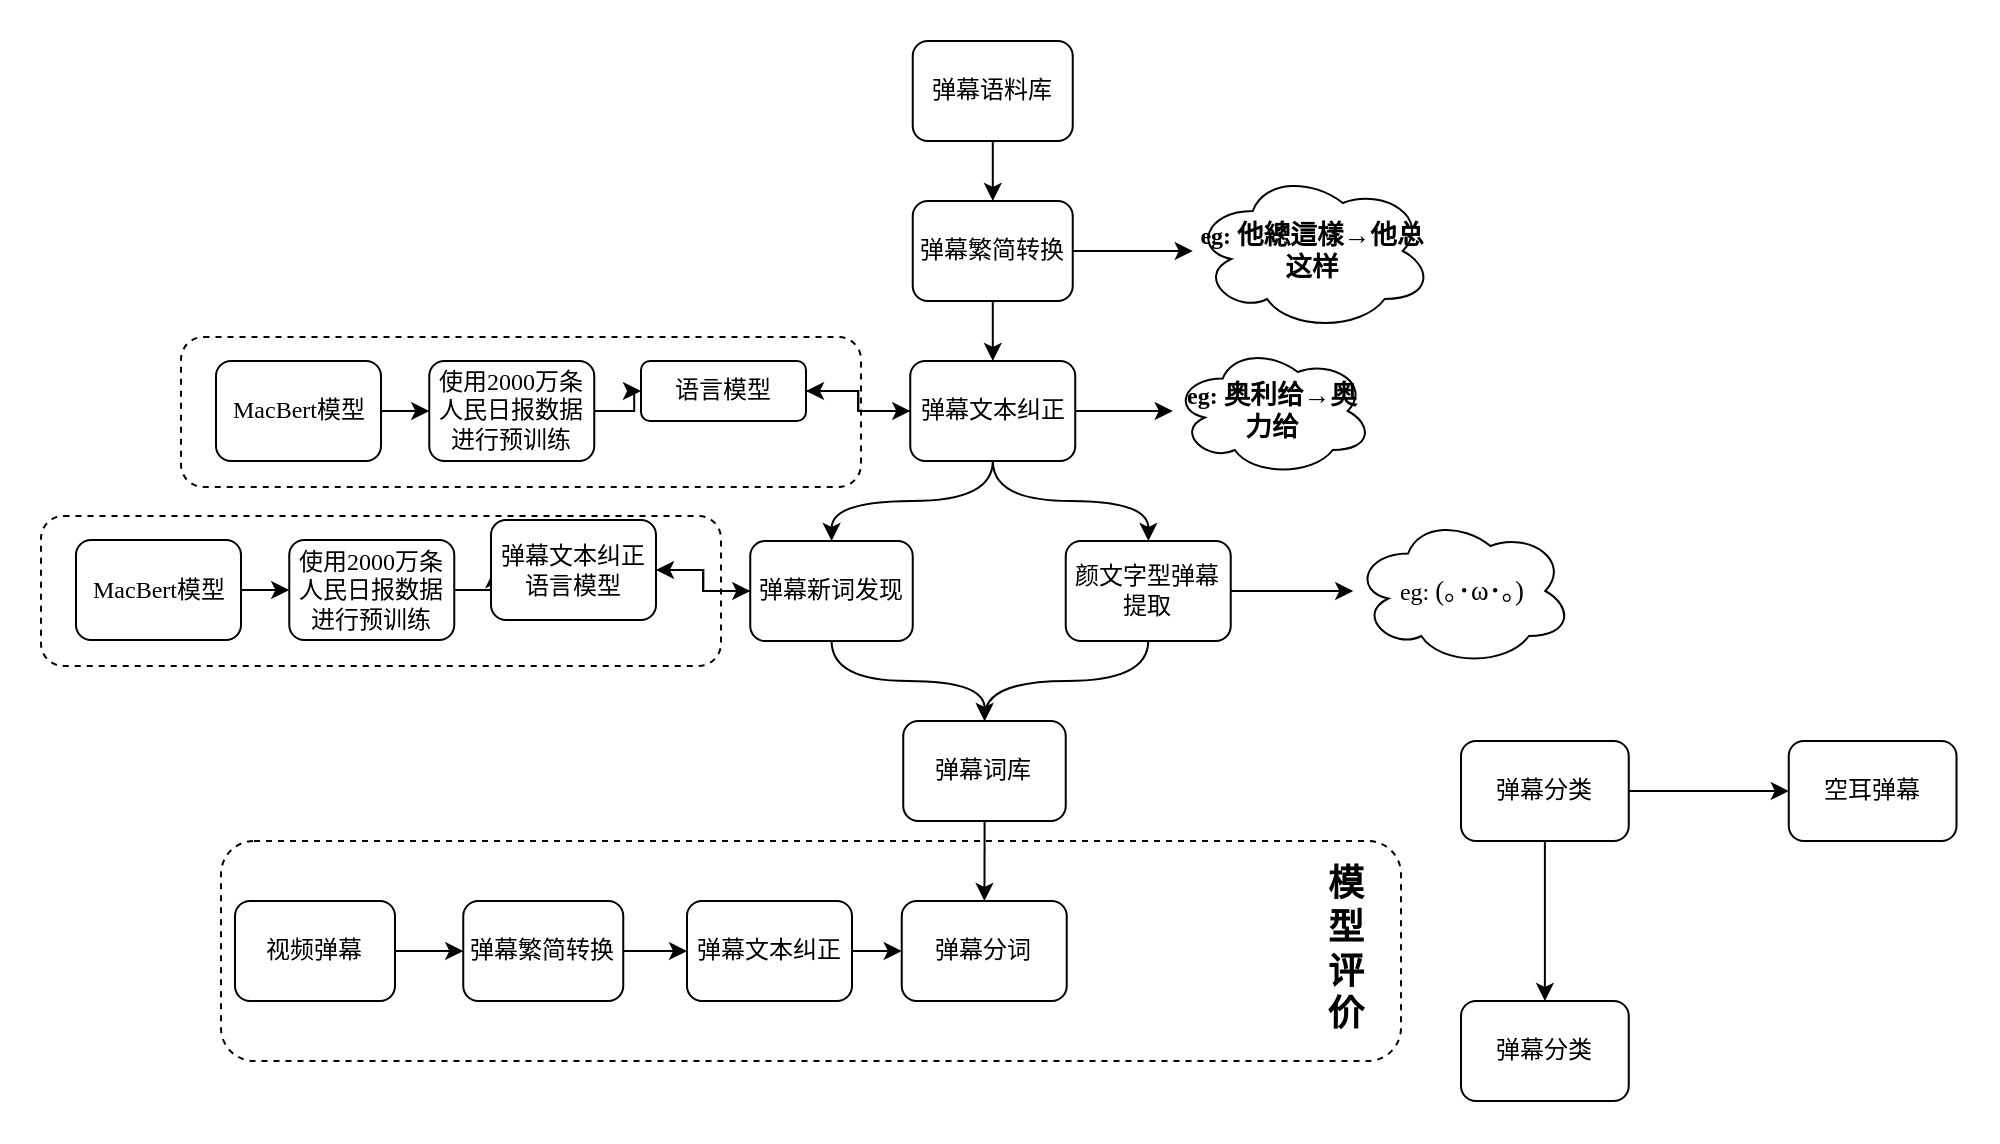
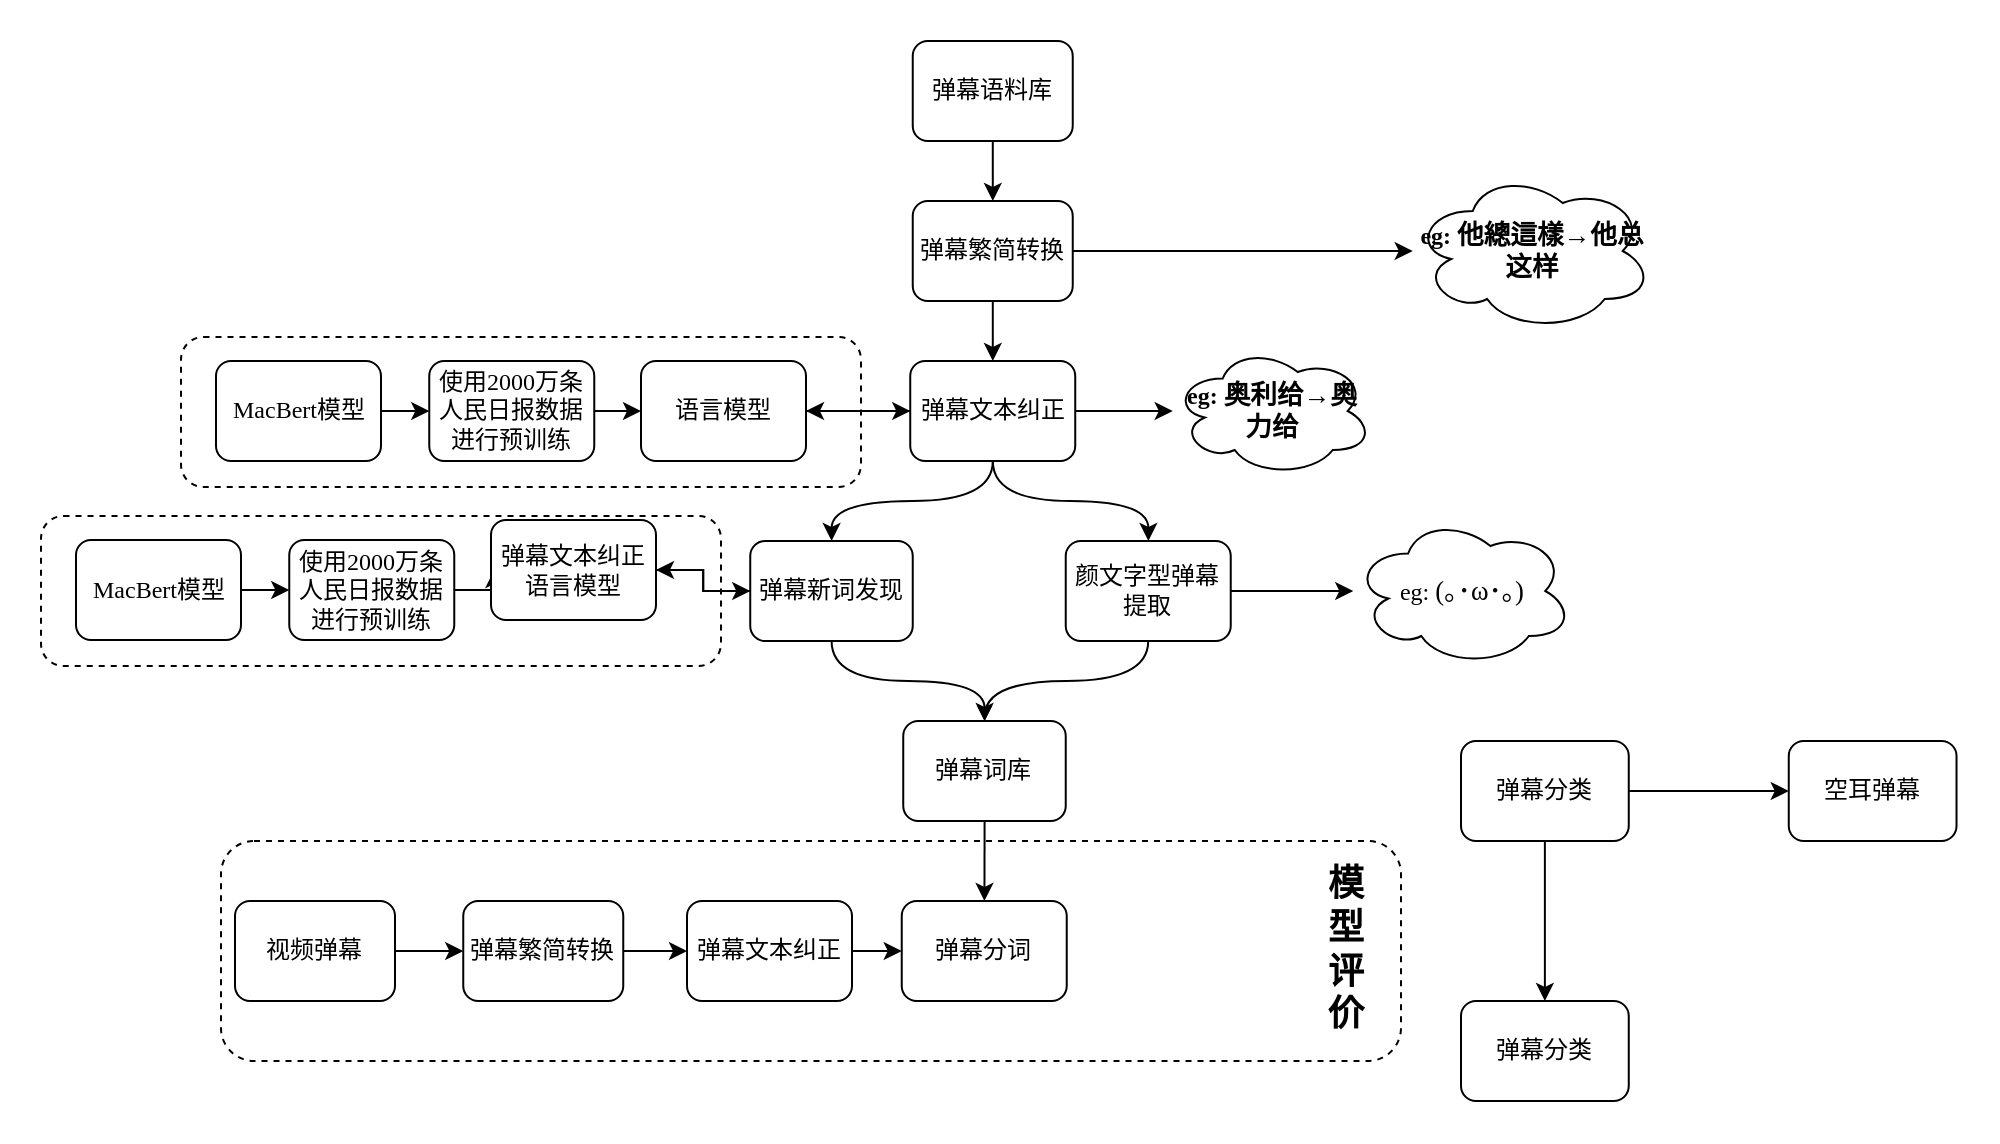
(1313, 251) -> (1533, 251)
(724, 391) -> (724, 411)
